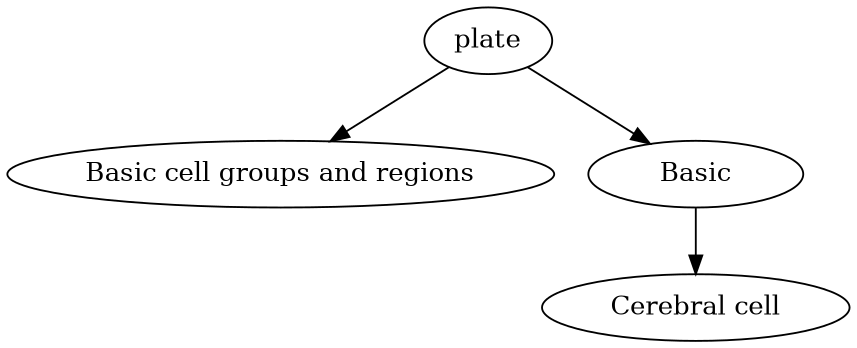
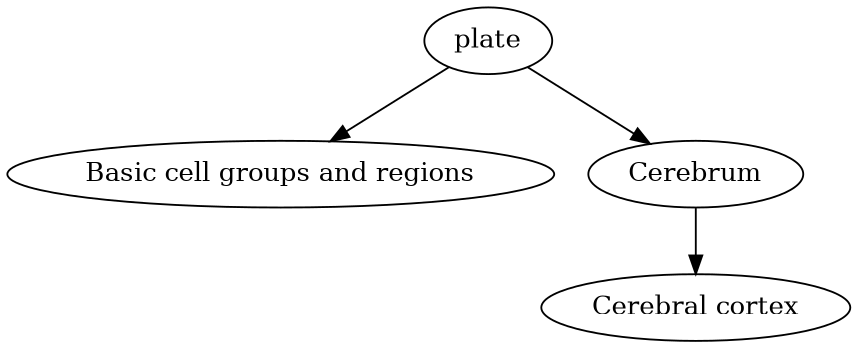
(696, 174) -> (696, 174)
(696, 308) -> (696, 308)
